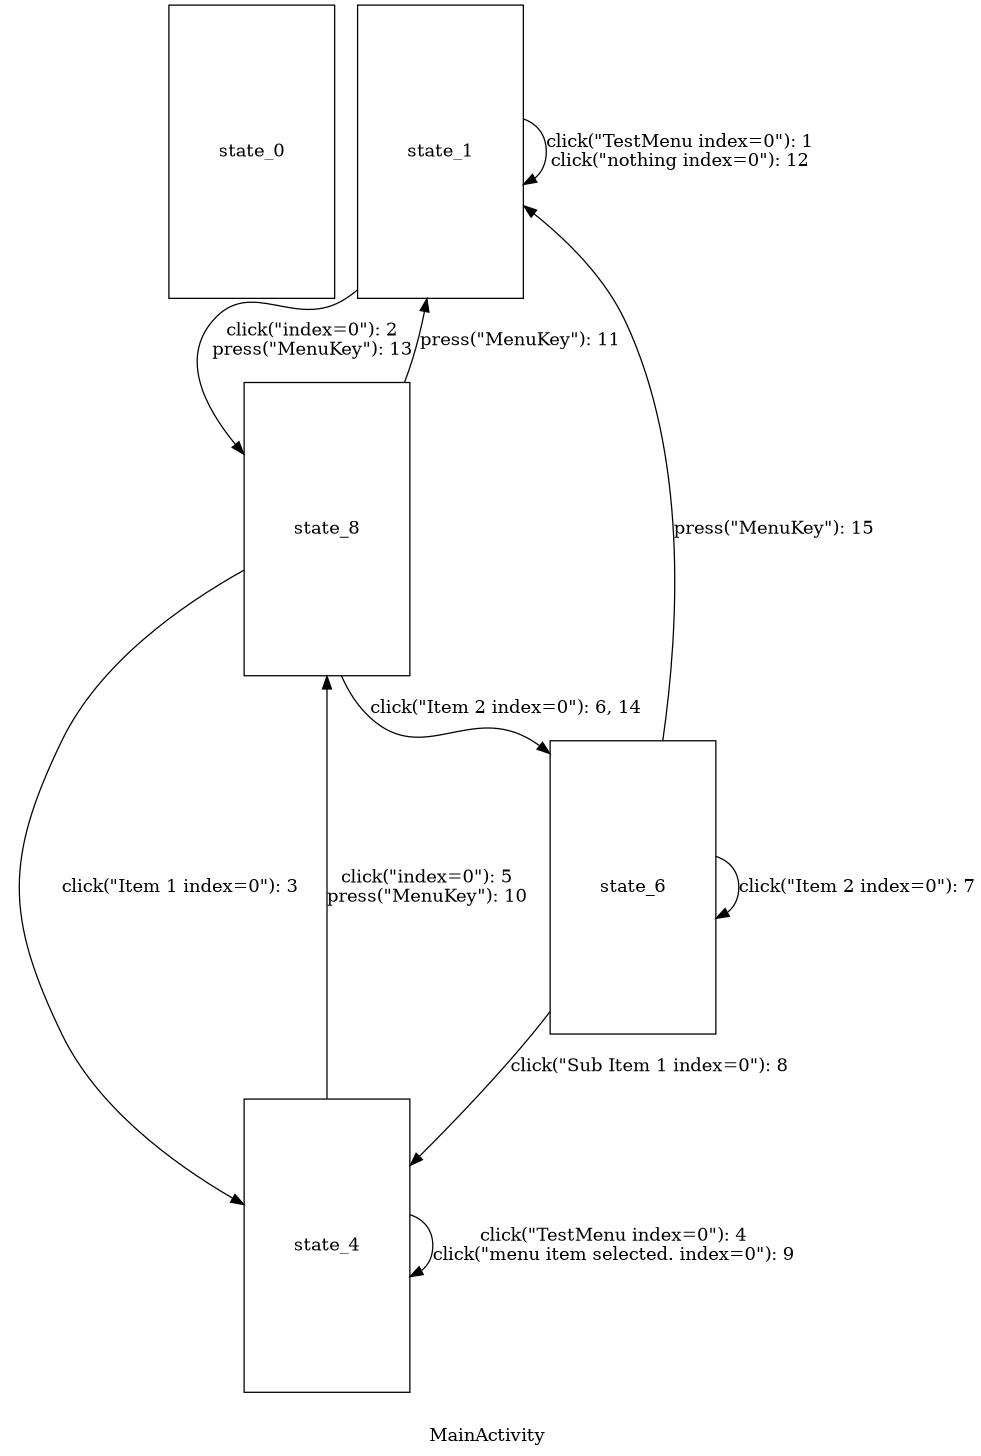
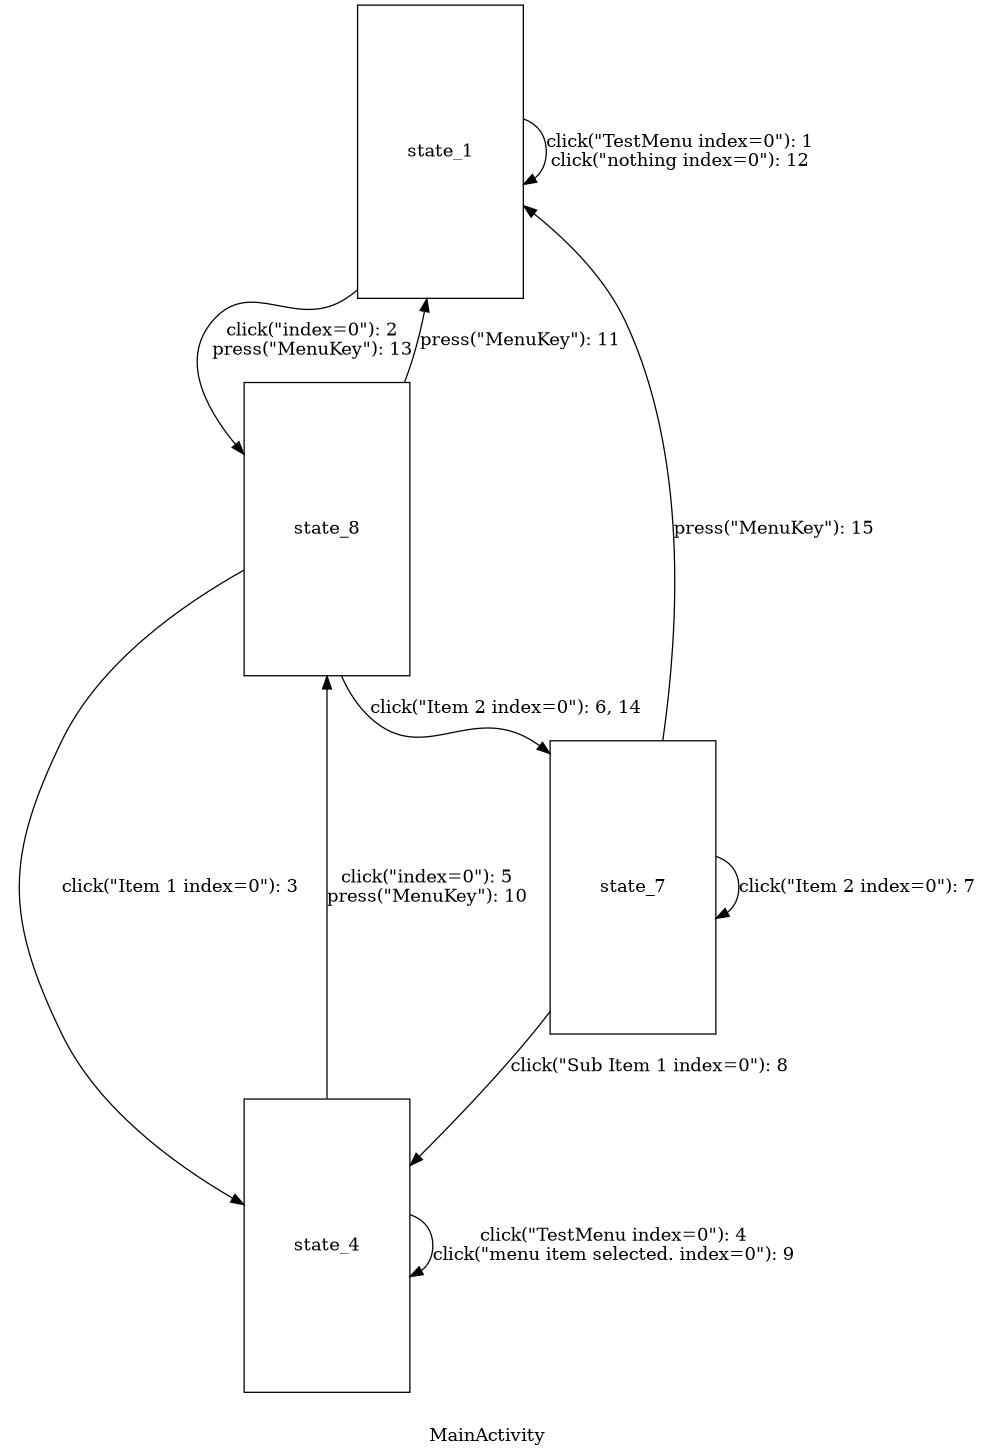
(252, 152) -> none
(633, 887) -> (633, 887)
